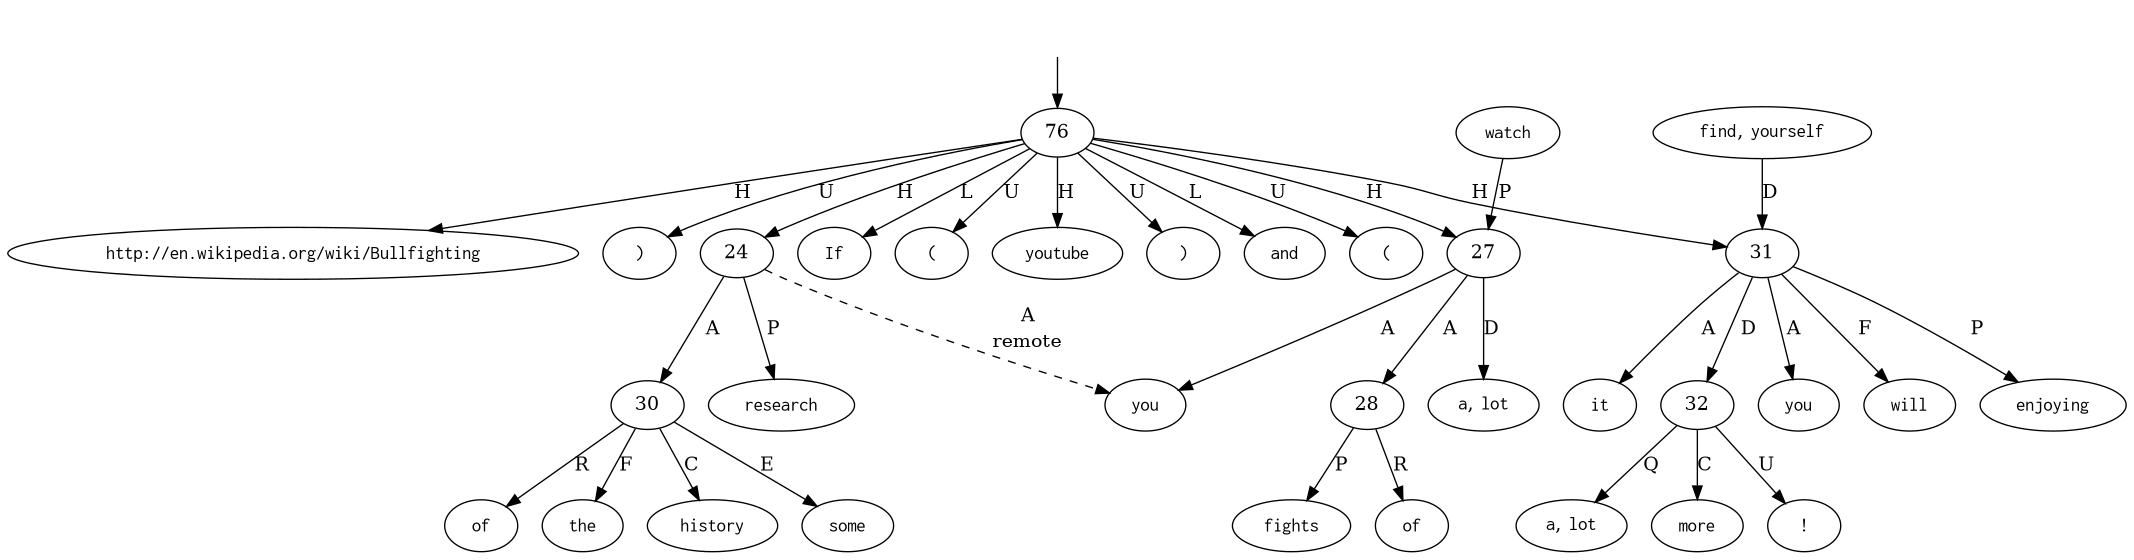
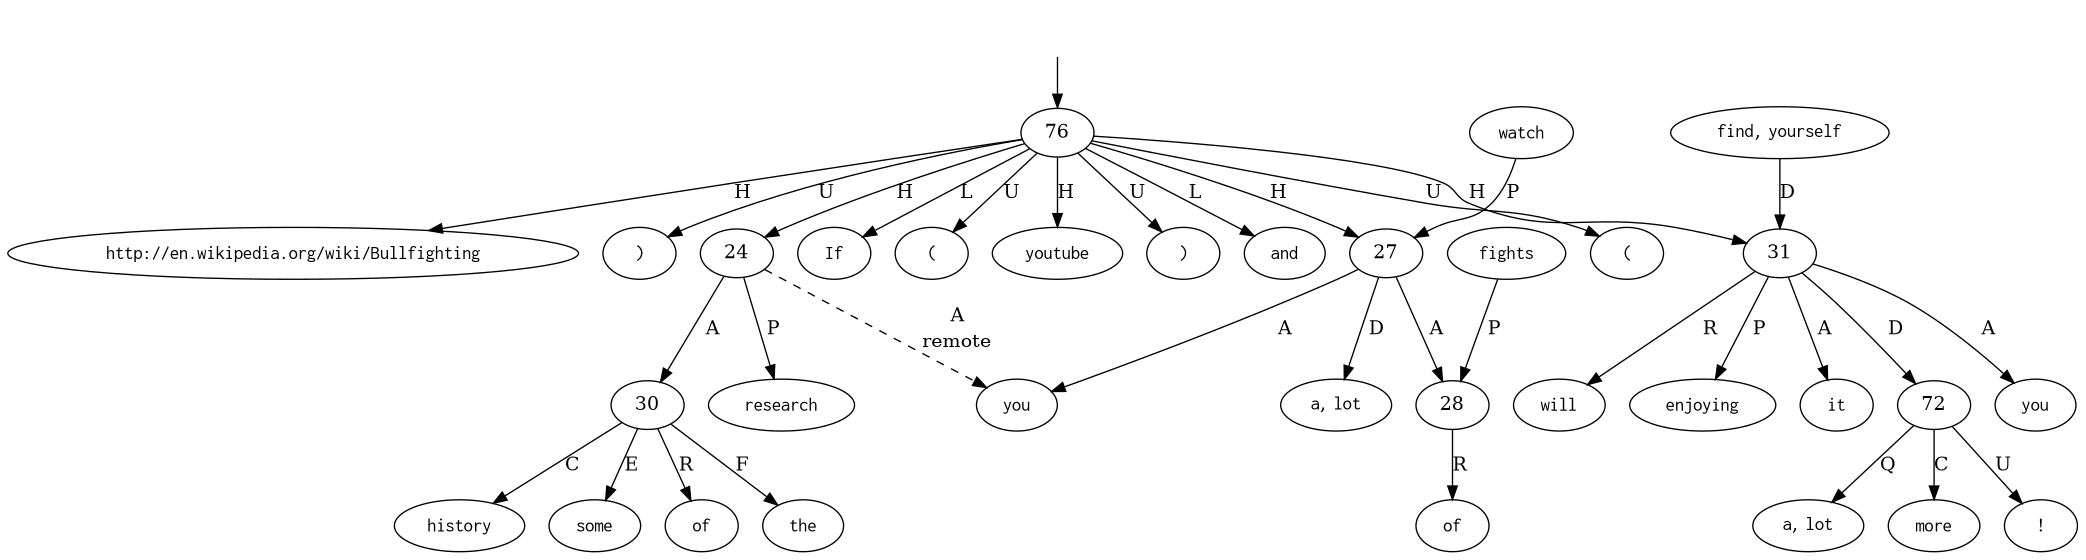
(1865, 329) -> (1710, 329)
(1697, 405) -> (1934, 405)
(1334, 458) -> (1482, 324)
